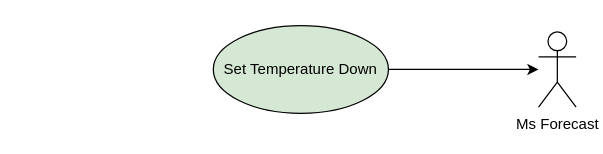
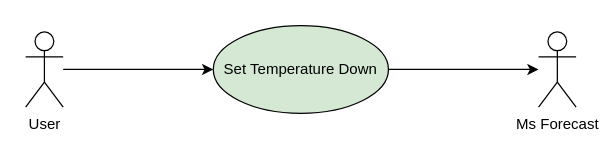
none -> (44, 69)
none -> (134, 69)
